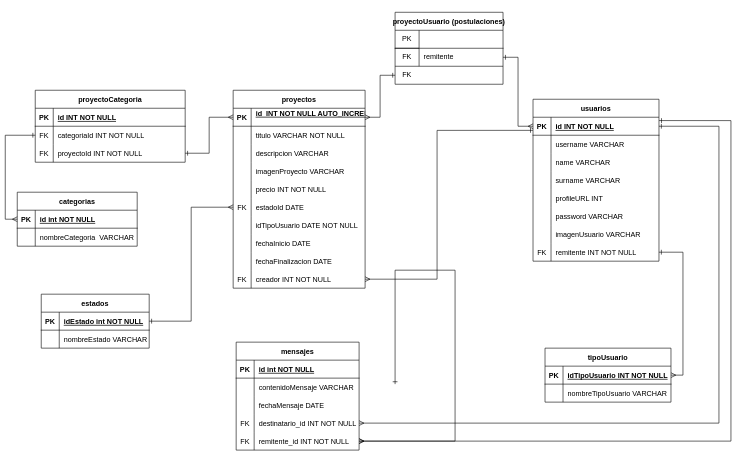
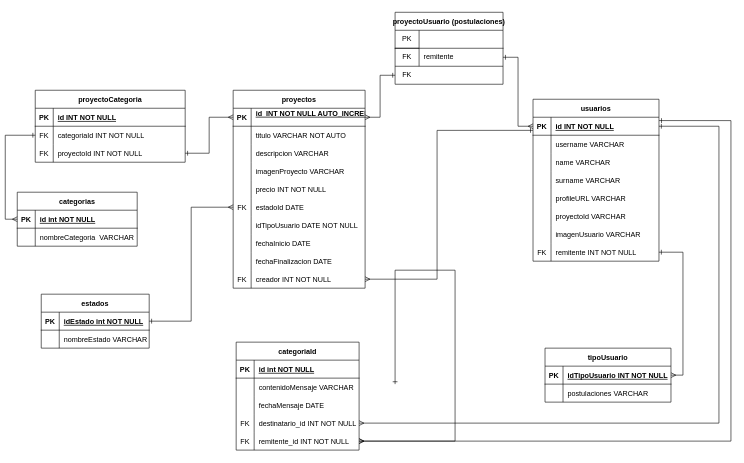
(297, 136) -> (297, 136)
(581, 199) -> (589, 199)
(587, 217) -> (591, 217)
(297, 352) -> (297, 352)
(615, 394) -> (607, 394)
